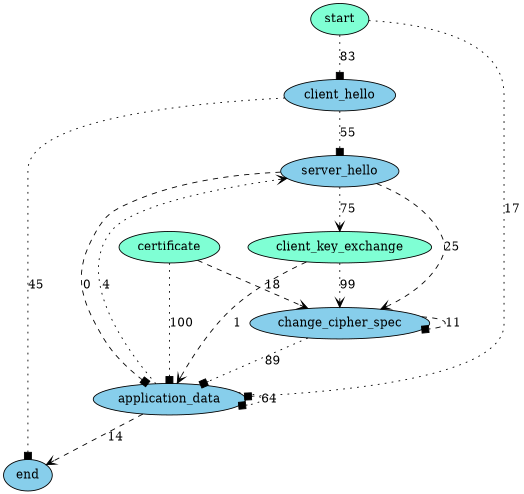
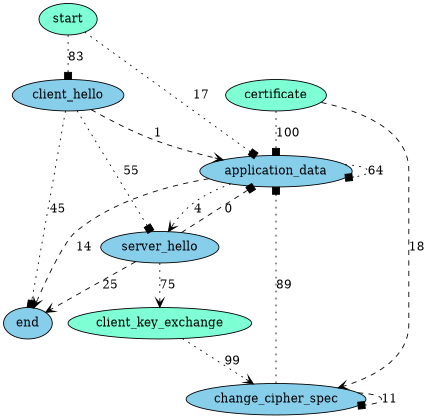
(443, 241) -> (95, 285)
(233, 307) -> (151, 139)
